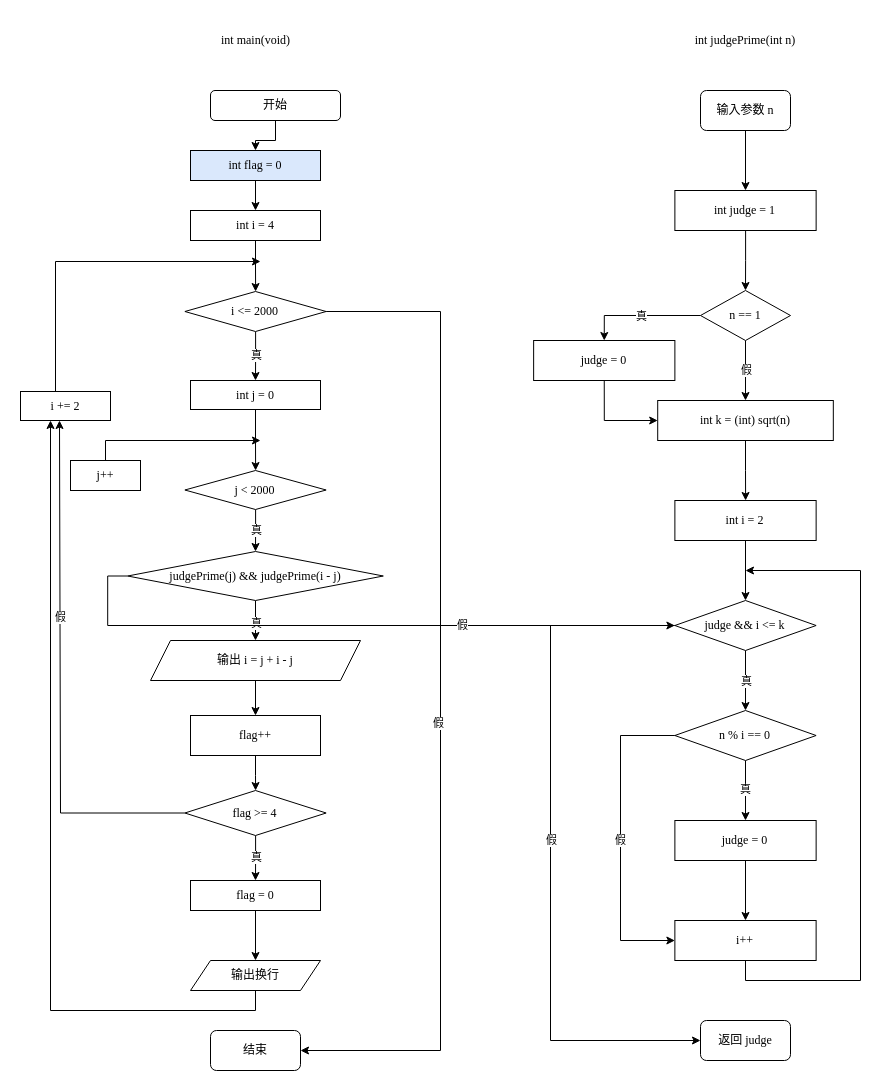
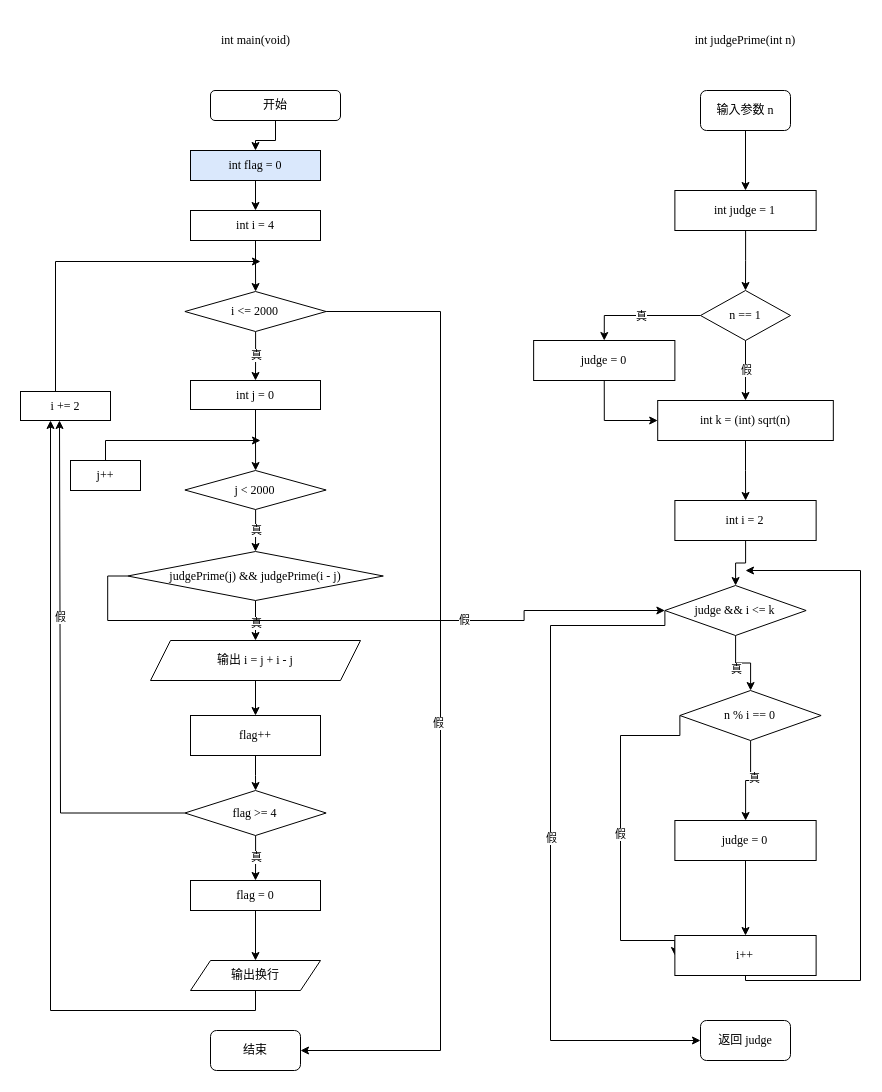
(746, 626) -> (736, 611)
(745, 736) -> (750, 716)
(745, 941) -> (745, 956)
